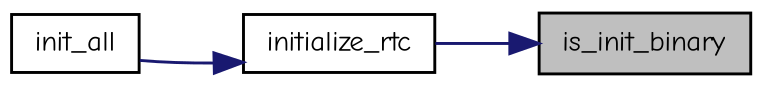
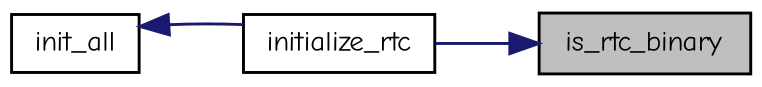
(645, 43) -> (645, 43)
(177, 63) -> (206, 24)
